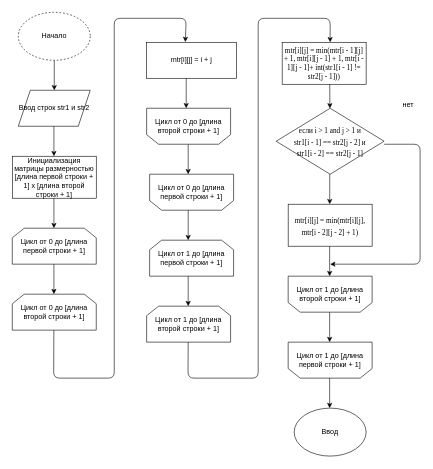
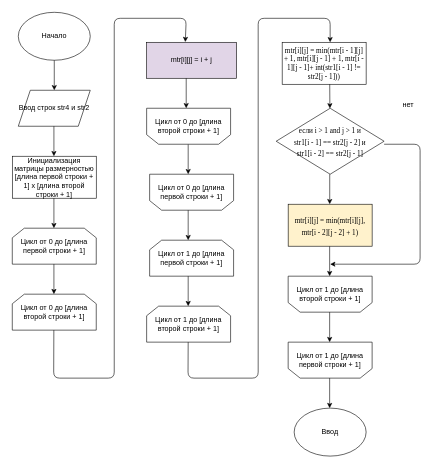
(54, 36) -> (54, 36)
(192, 60) -> (192, 60)
(54, 108) -> (54, 108)
(330, 225) -> (330, 225)
